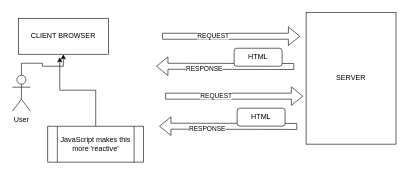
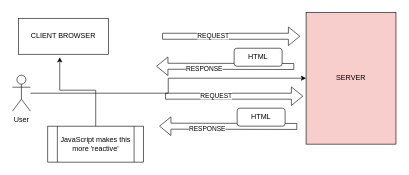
(21, 68) -> (168, 78)
(351, 78) -> (351, 78)
